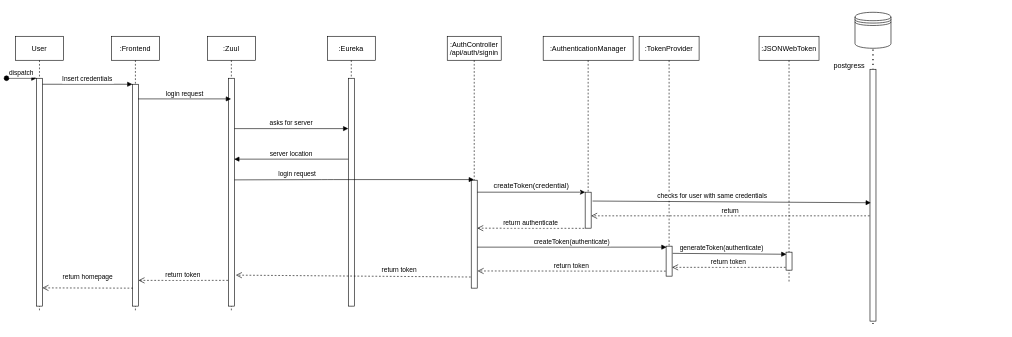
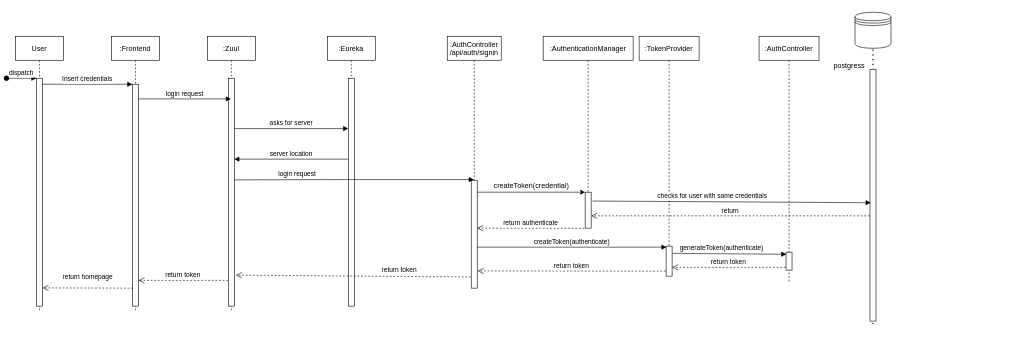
(789, 49) -> (789, 49)
